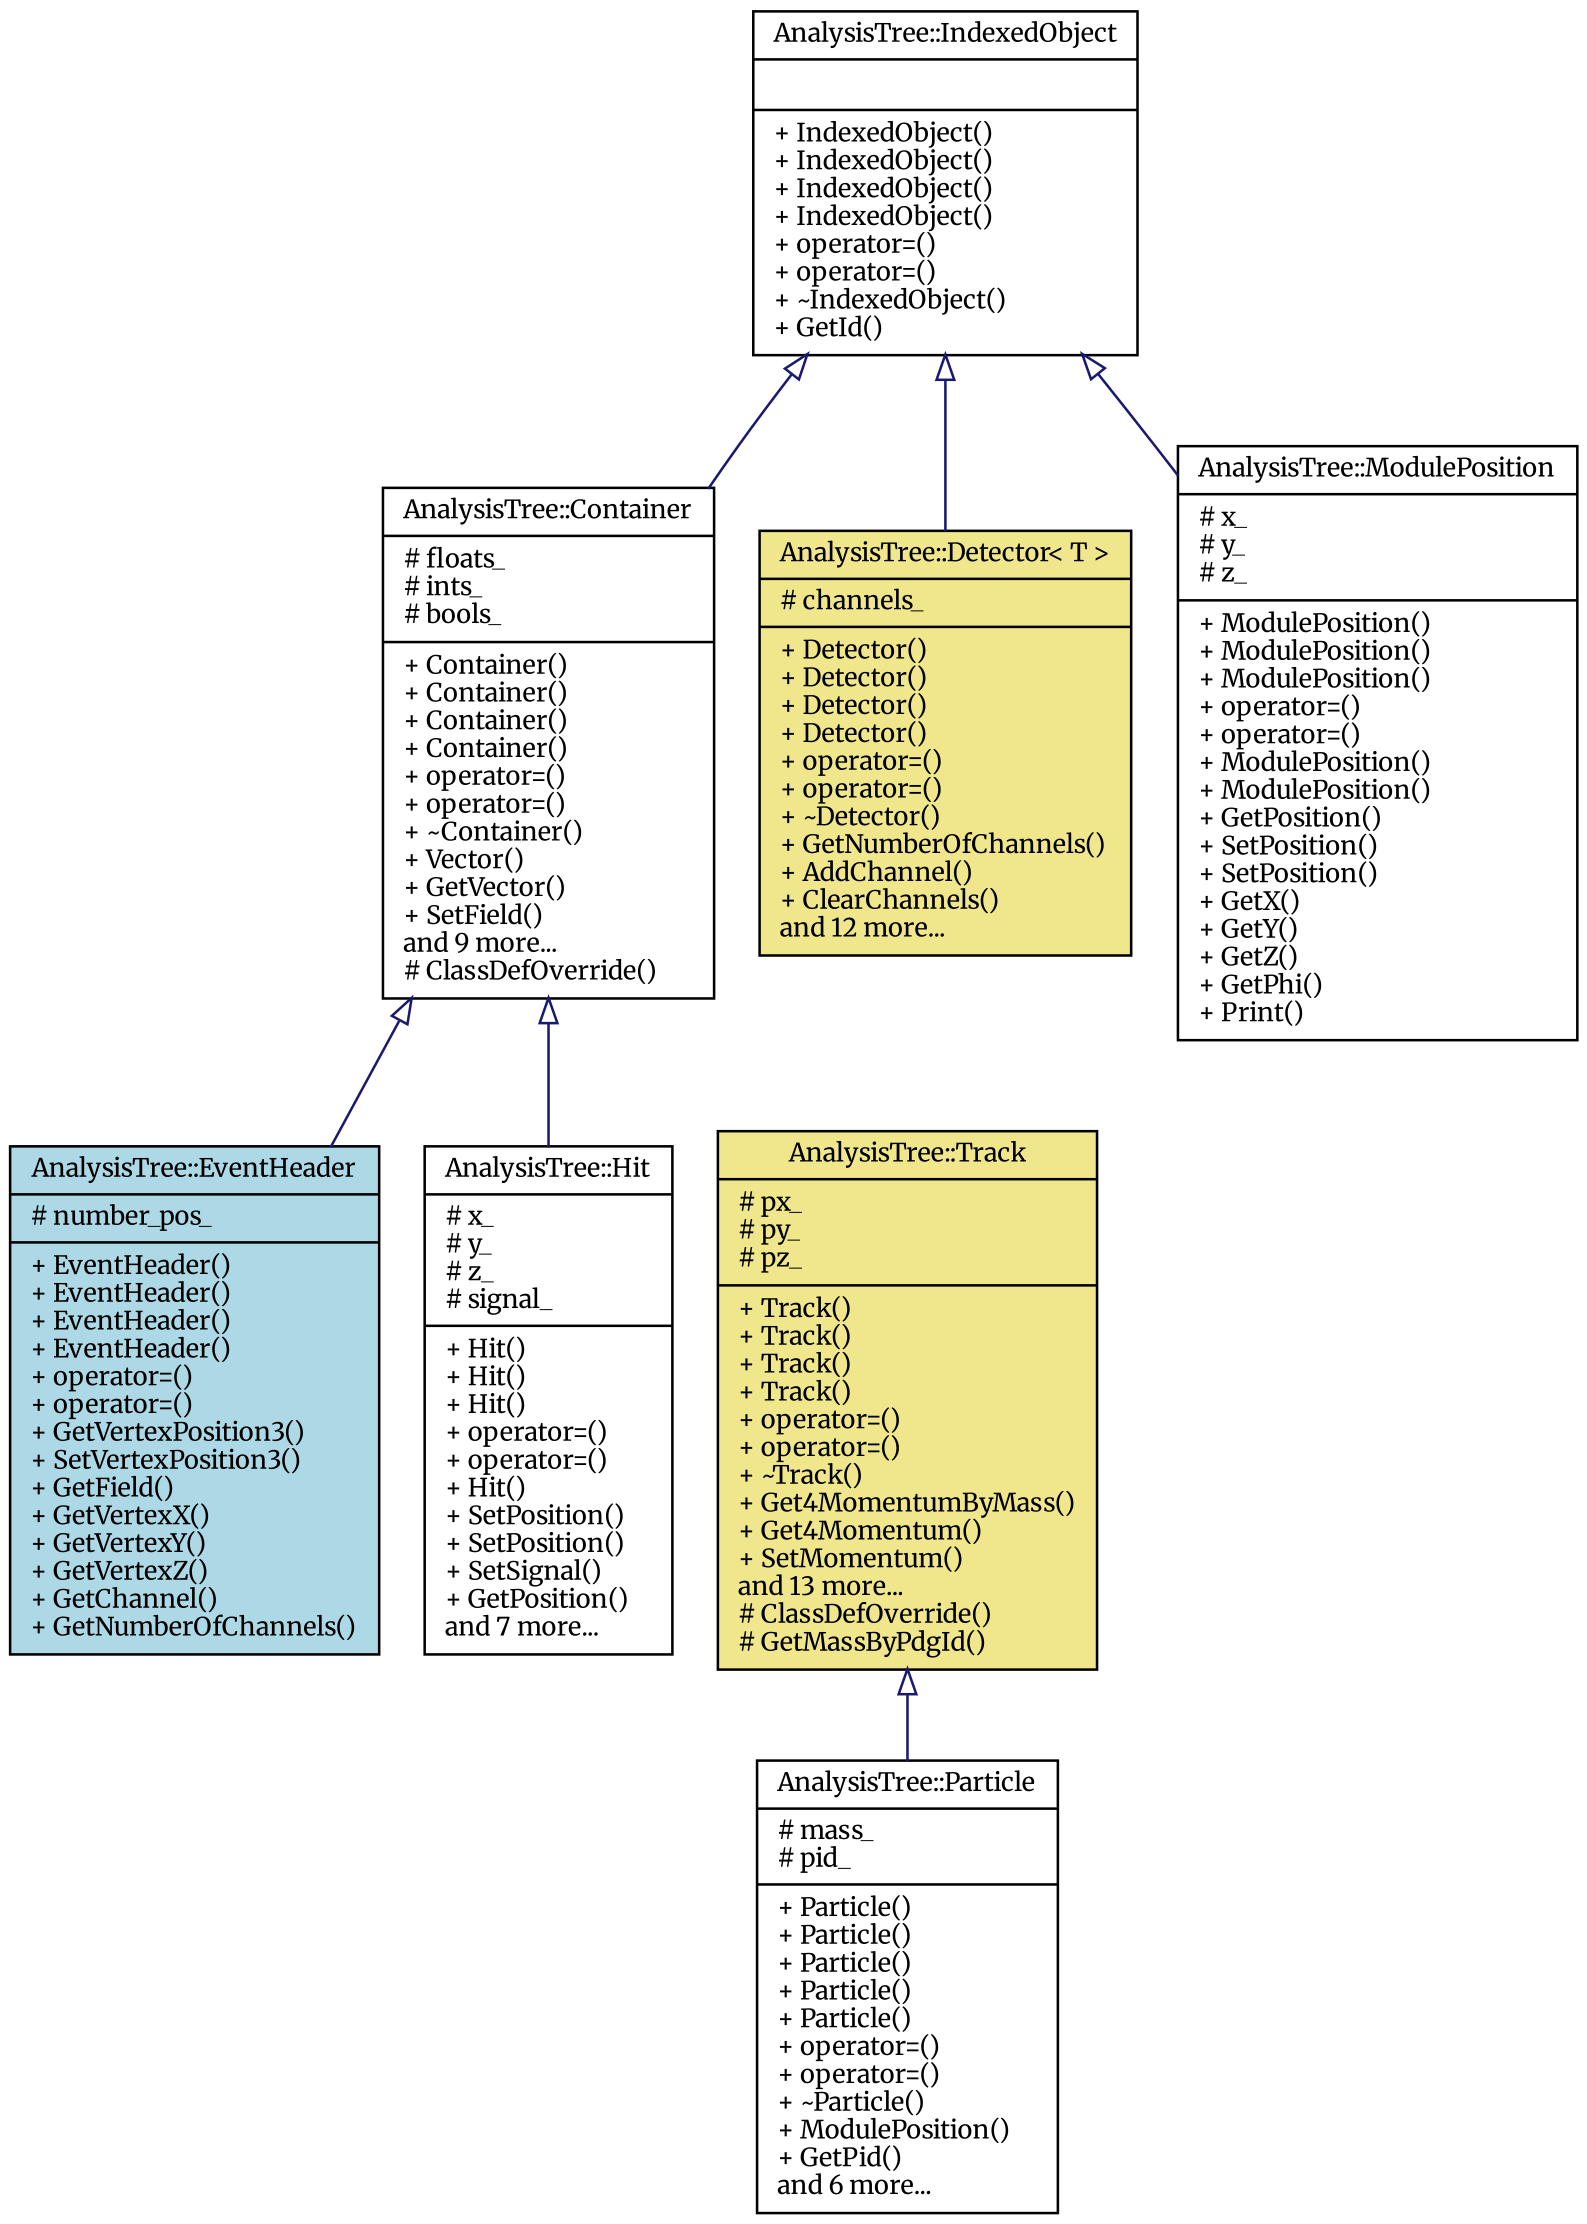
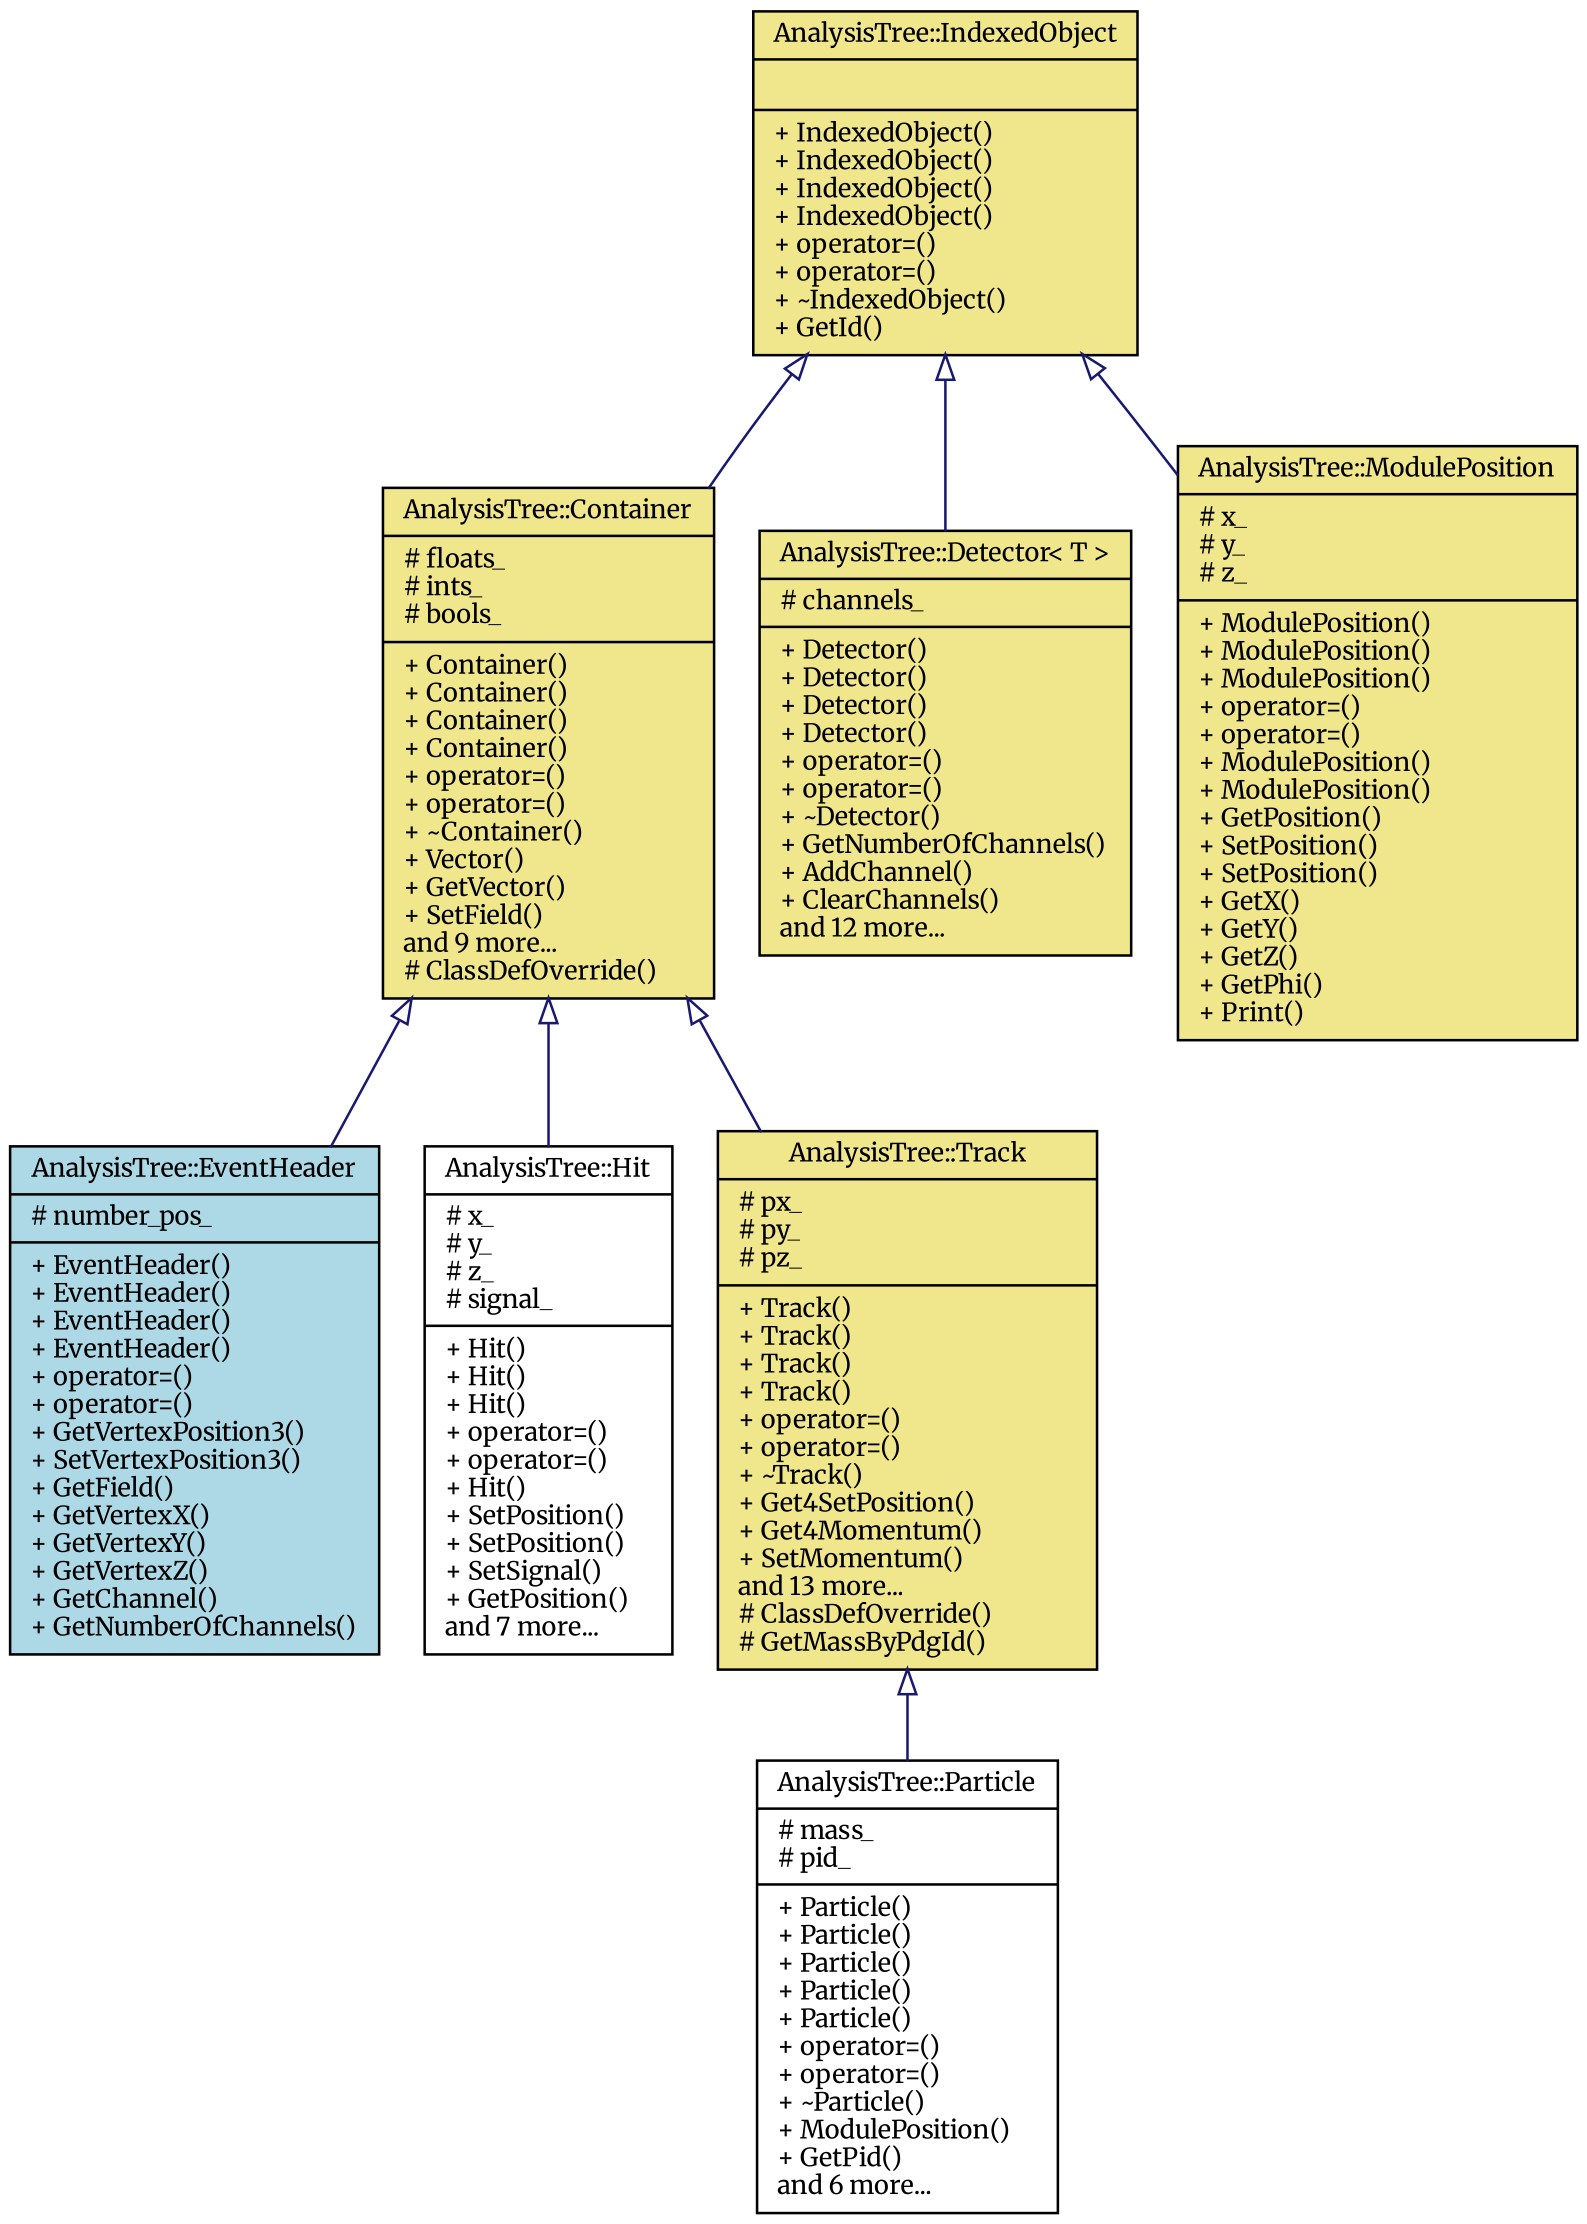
(945, 183) -> (945, 183)
(549, 743) -> (549, 743)
(1378, 743) -> (1378, 743)
none -> (731, 1077)
(907, 1504) -> (857, 1504)
